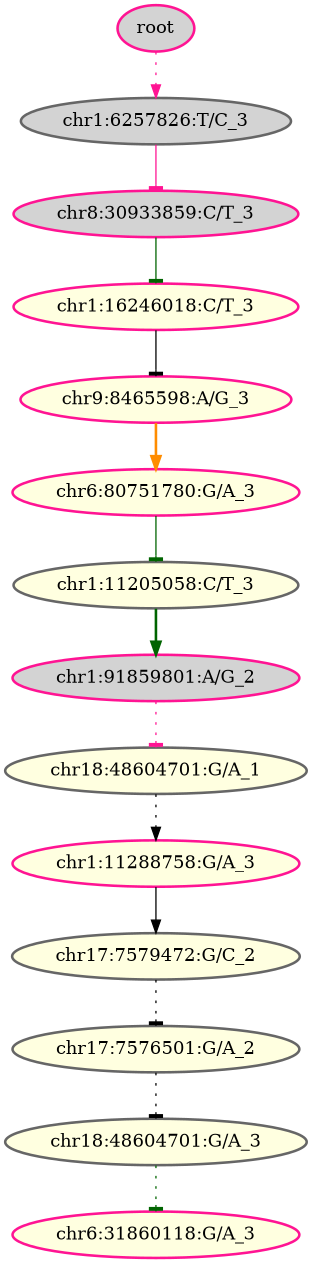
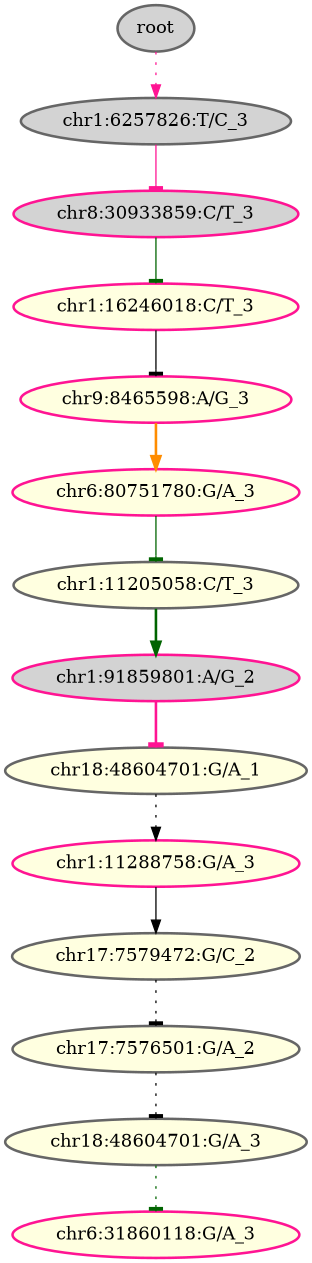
(156, 28) -> (156, 28)
(156, 721) -> (156, 721)
